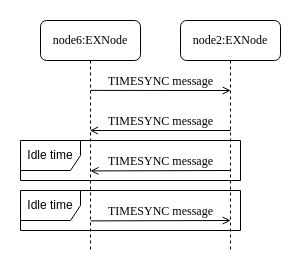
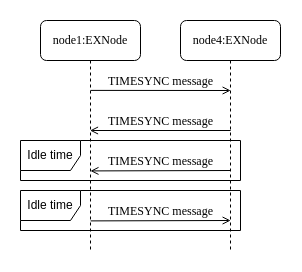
(91, 41) -> (91, 41)
(231, 41) -> (231, 41)
